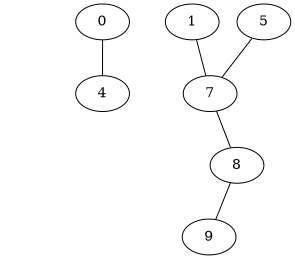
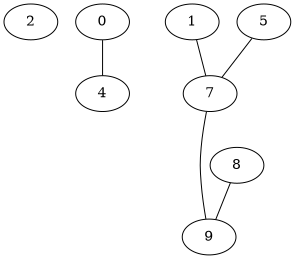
none -> (31, 22)
(223, 129) -> (200, 165)
